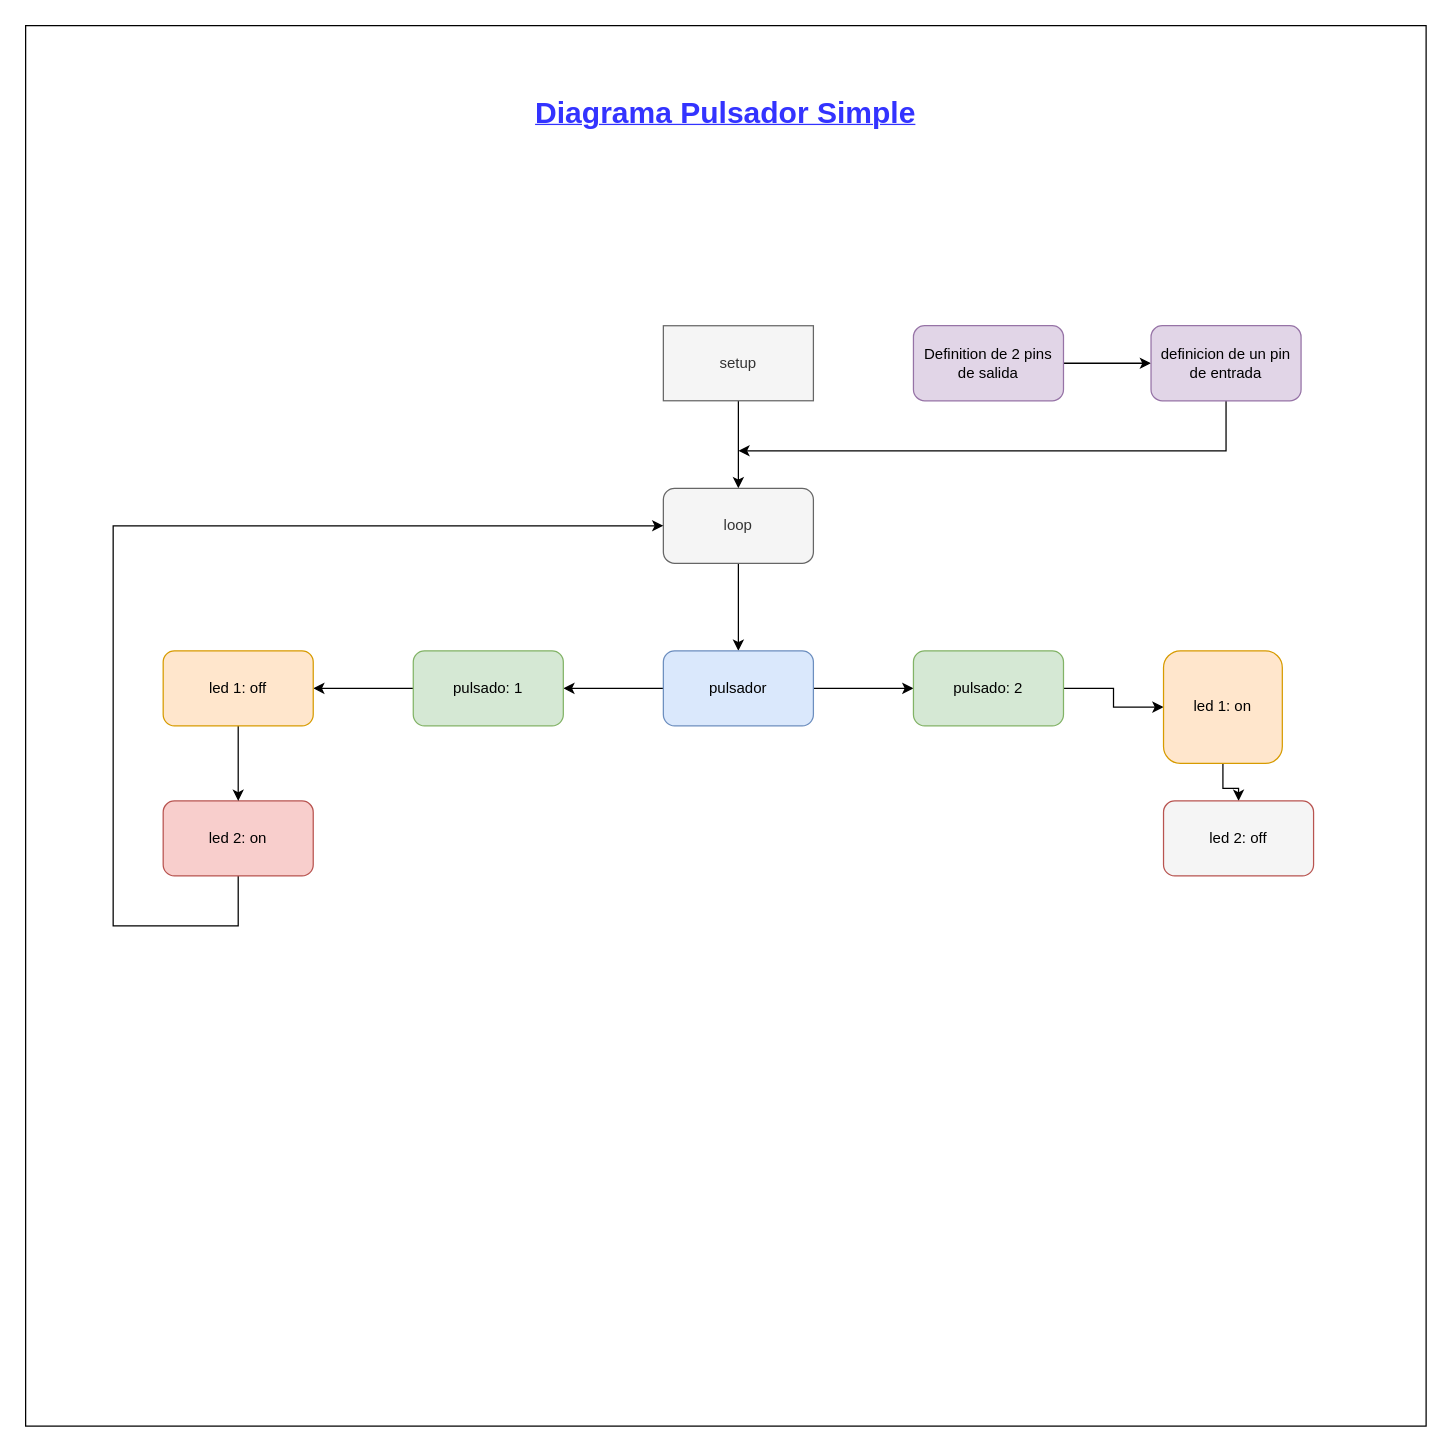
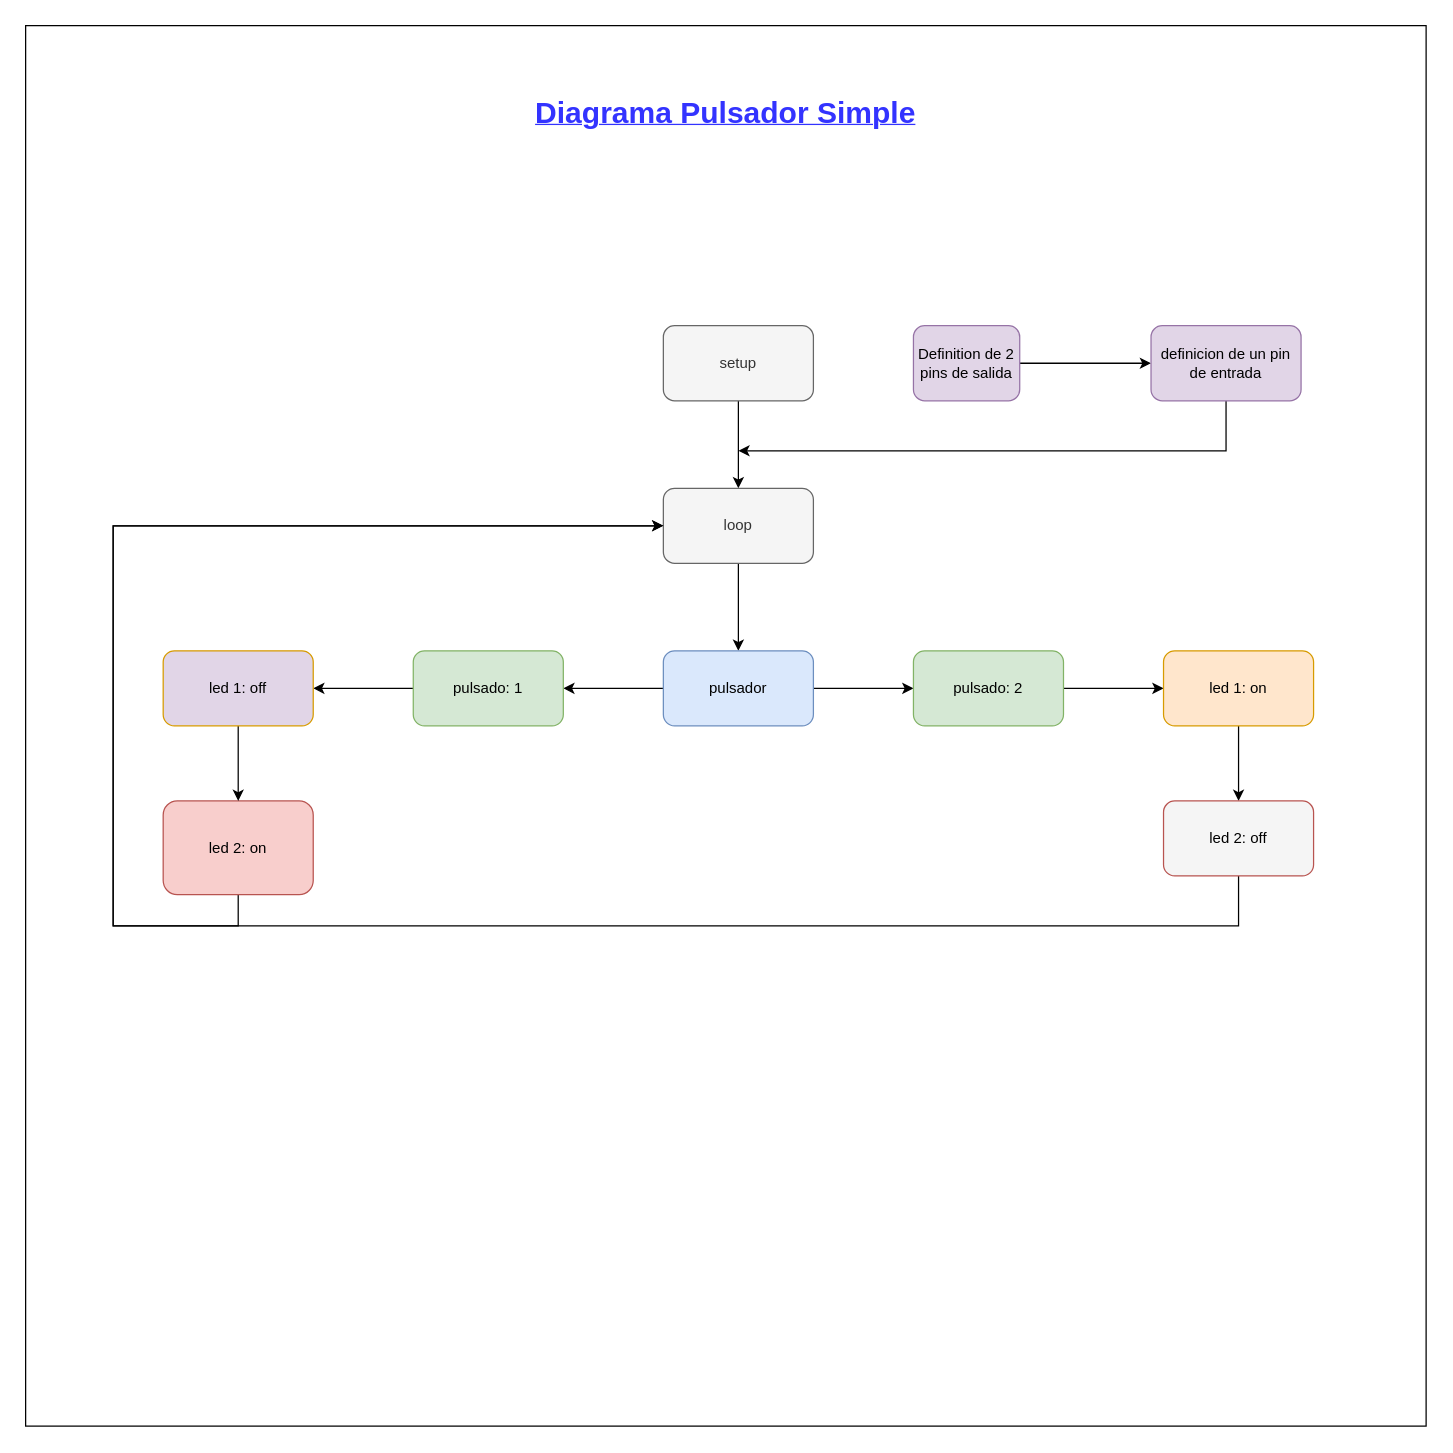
(738, 363) -> (738, 363)
(988, 363) -> (966, 363)
(238, 688) -> (238, 688)
(1223, 707) -> (1238, 688)
(238, 838) -> (238, 848)
none -> (764, 926)
